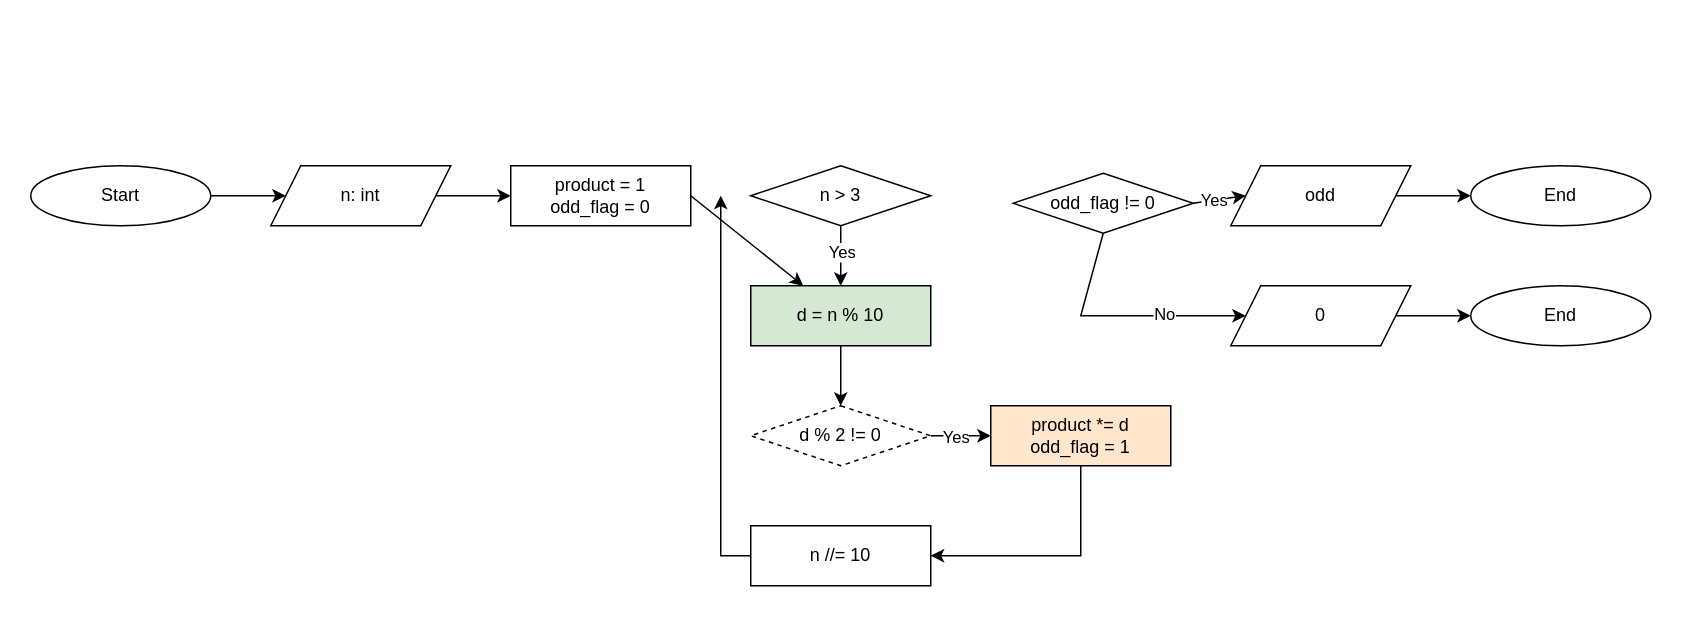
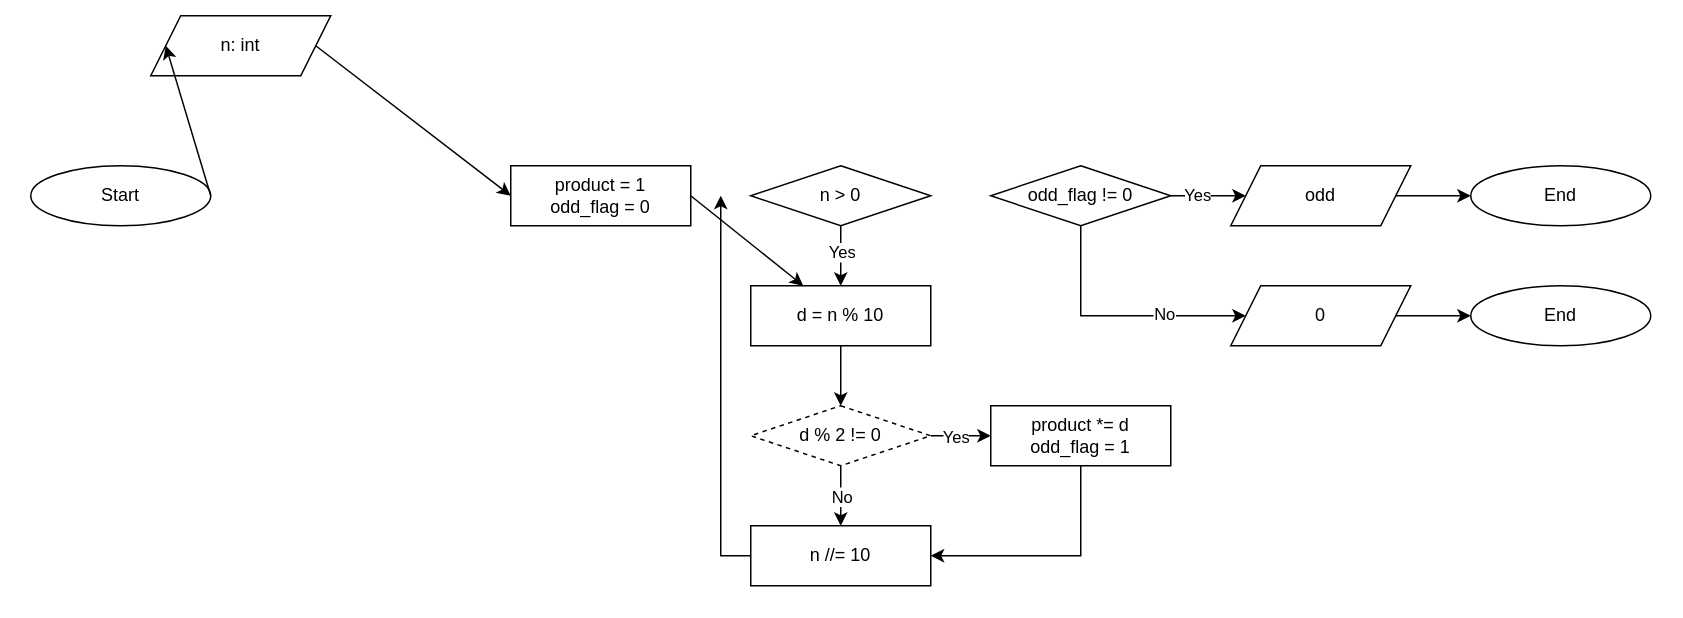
(361, 196) -> (241, 46)
(841, 196) -> (841, 196)
(1103, 203) -> (1081, 196)
(841, 316) -> (841, 316)
(1081, 436) -> (1081, 436)
none -> (841, 491)
